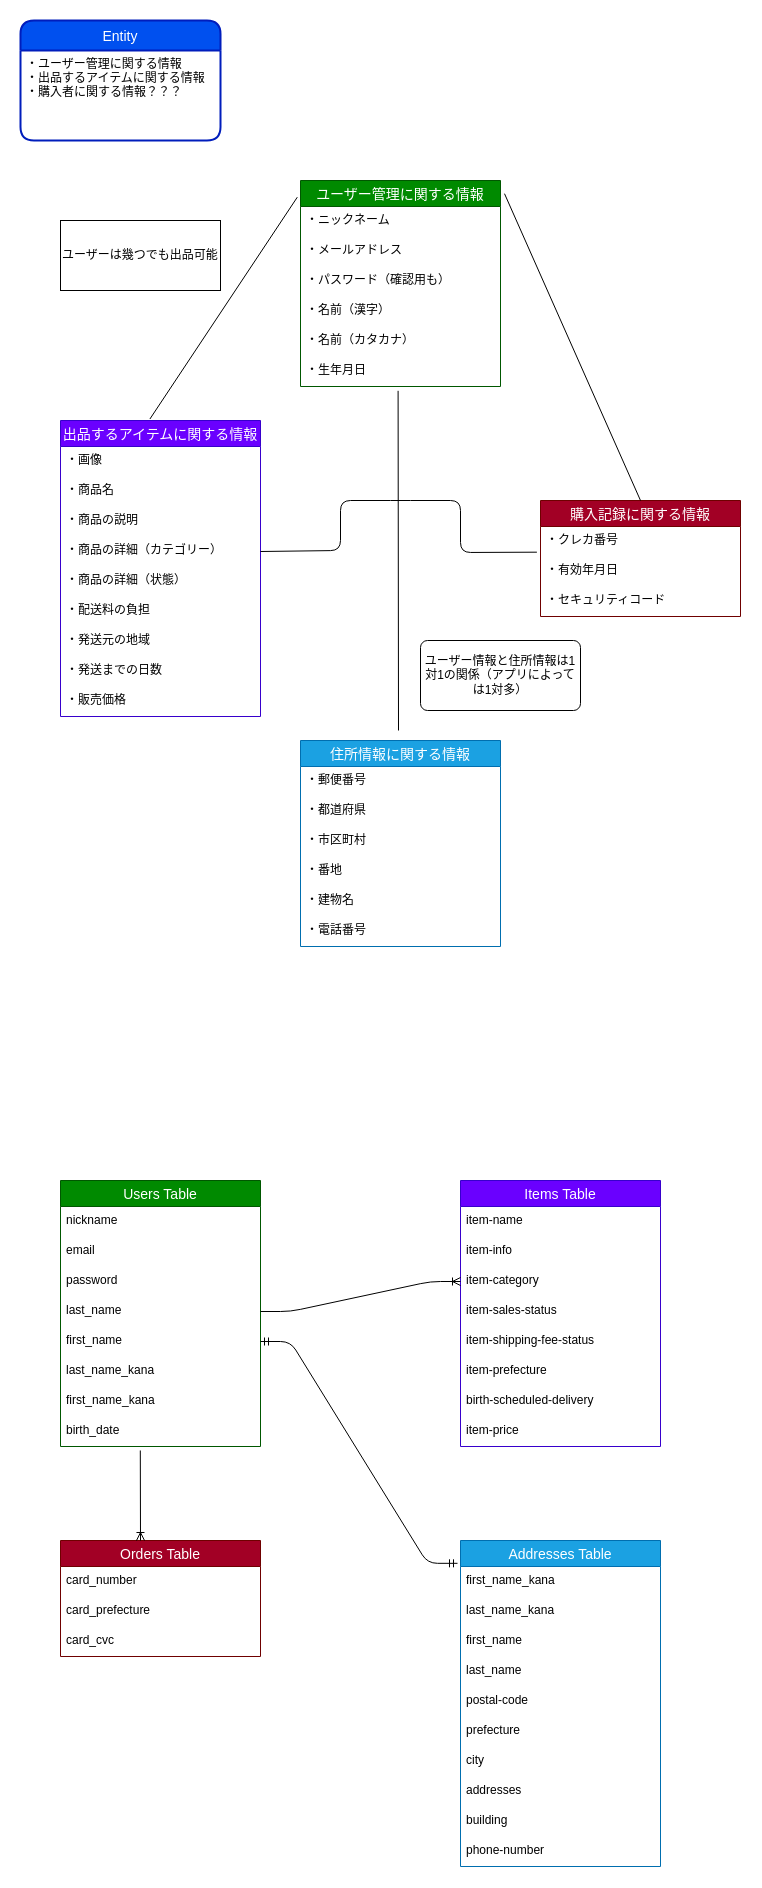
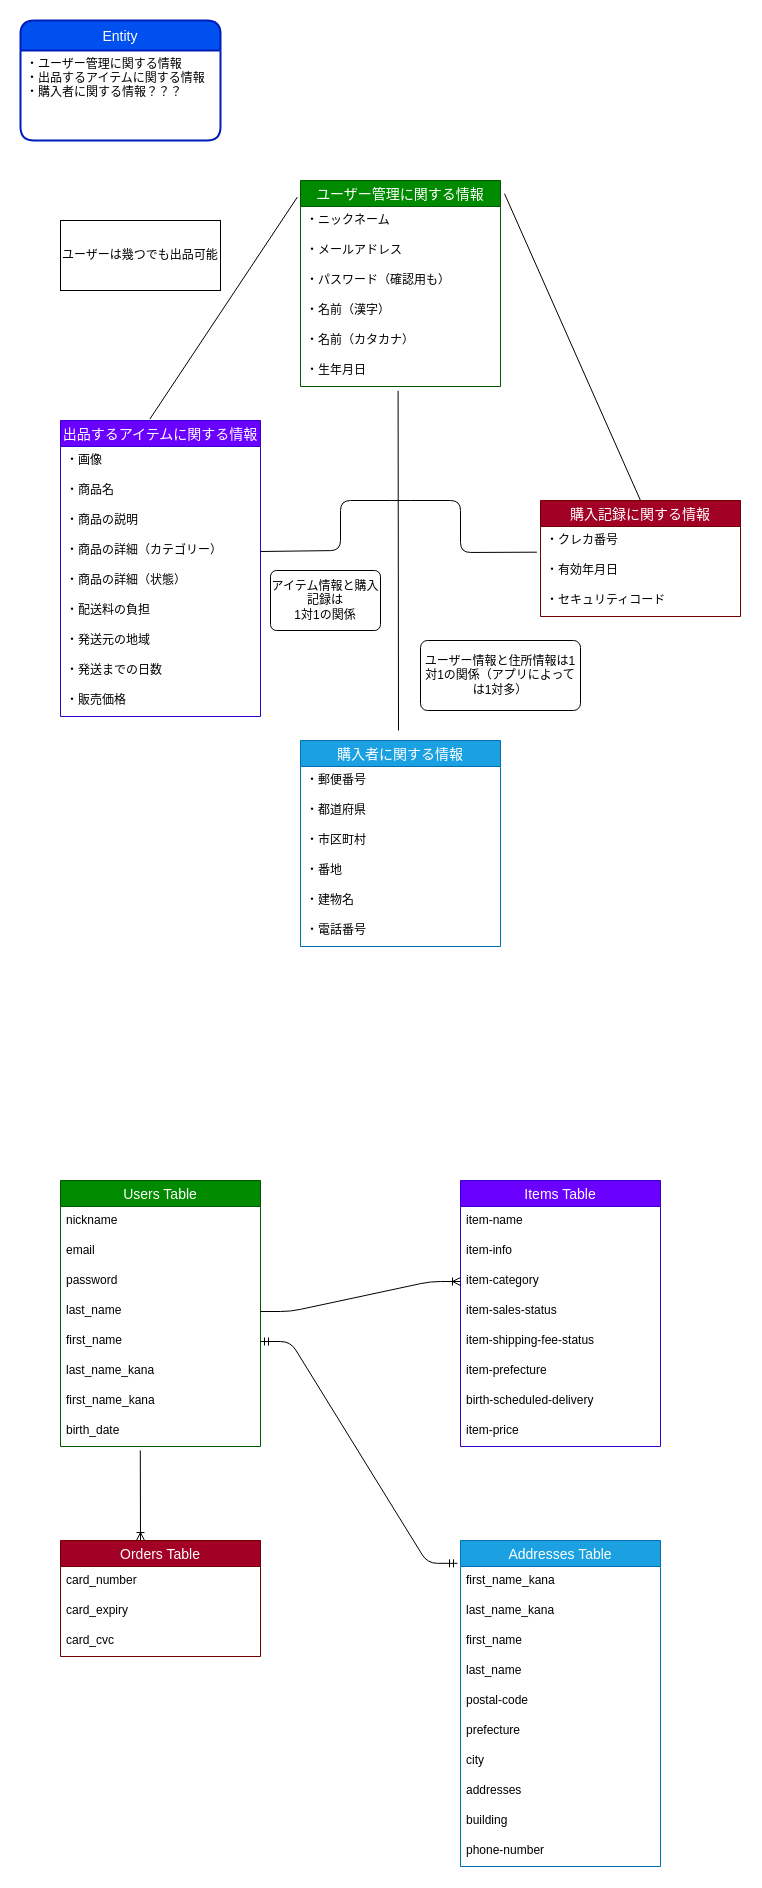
none -> (326, 601)
(400, 754) -> (400, 754)
(116, 1610) -> (101, 1610)
